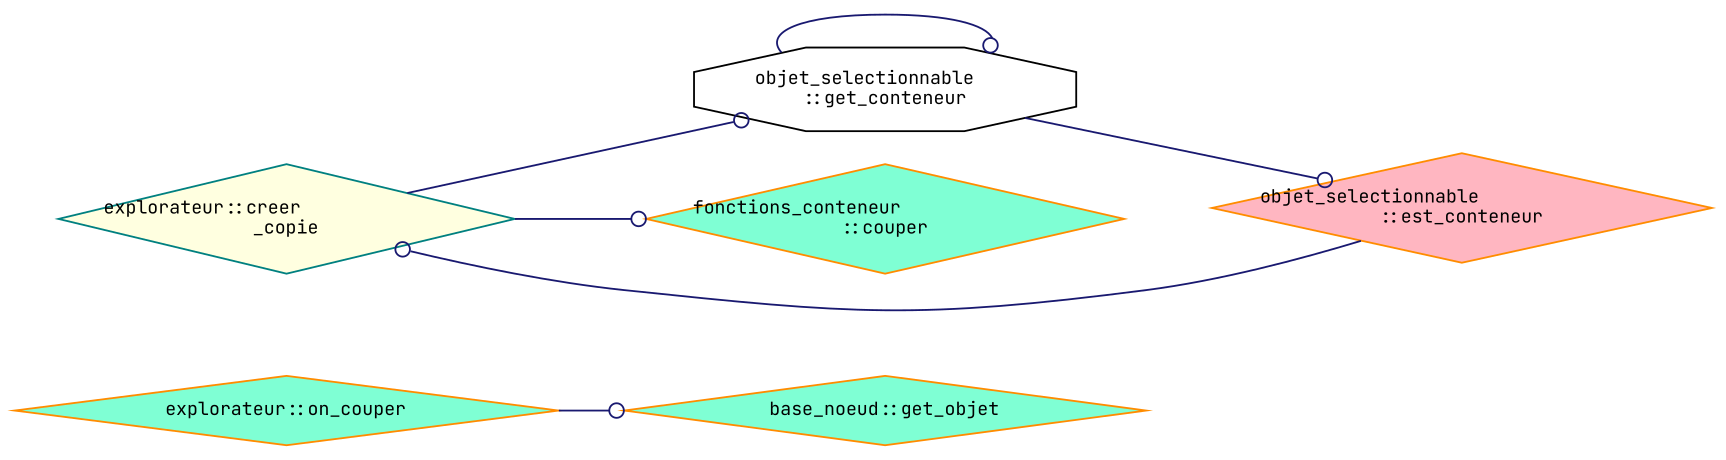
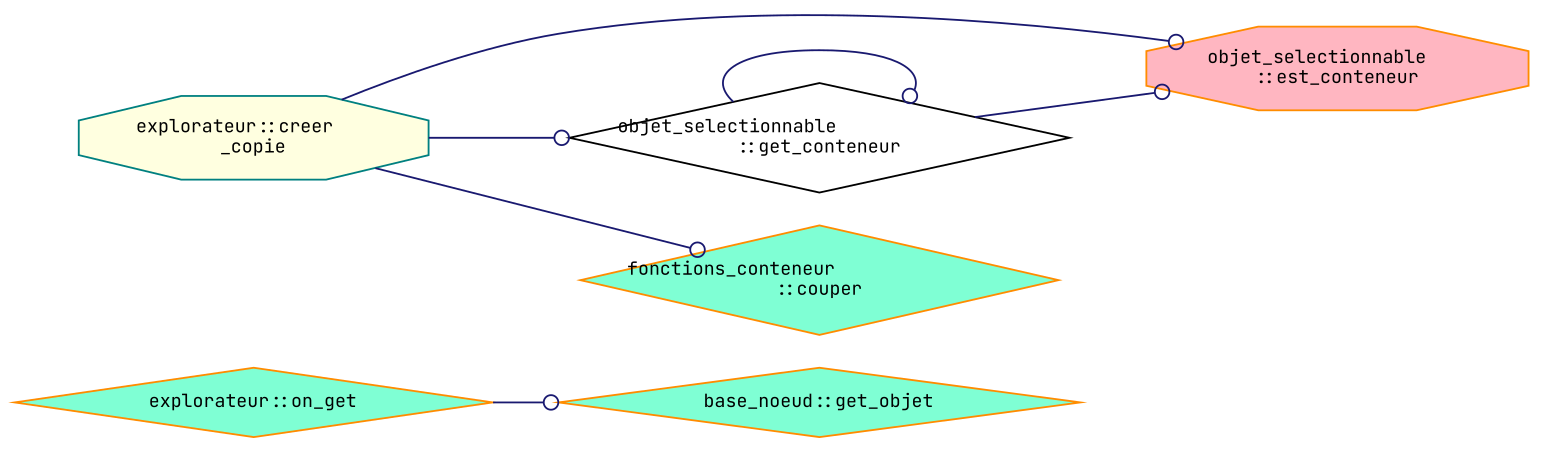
(885, 89) -> (819, 138)
(1462, 208) -> (1337, 68)
(287, 219) -> (254, 138)
(887, 310) -> (750, 16)
(287, 411) -> (254, 402)
